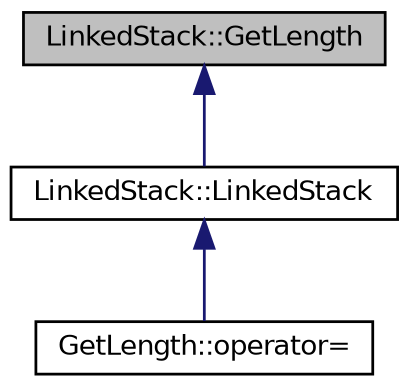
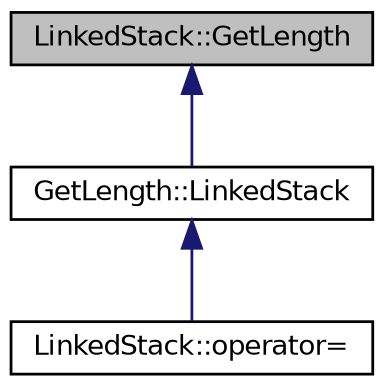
(204, 193) -> (192, 193)
(204, 348) -> (192, 348)
